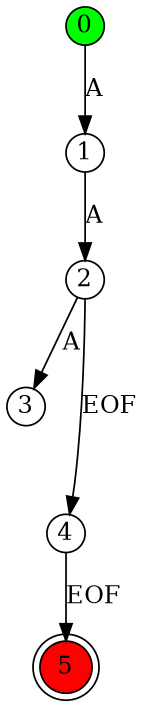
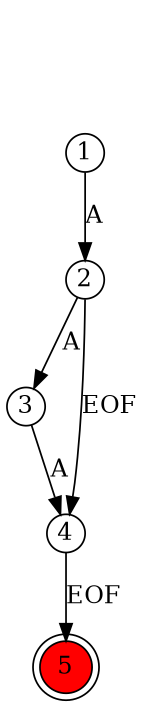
(85, 26) -> none
none -> (43, 461)
